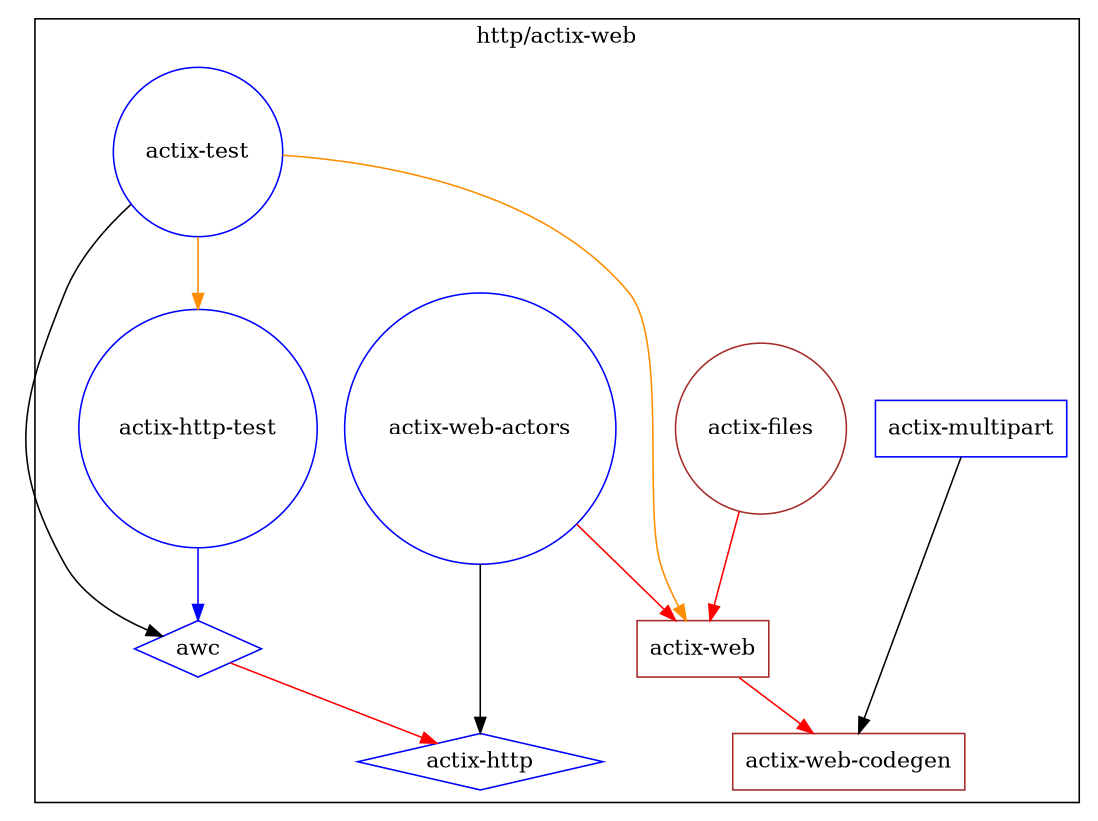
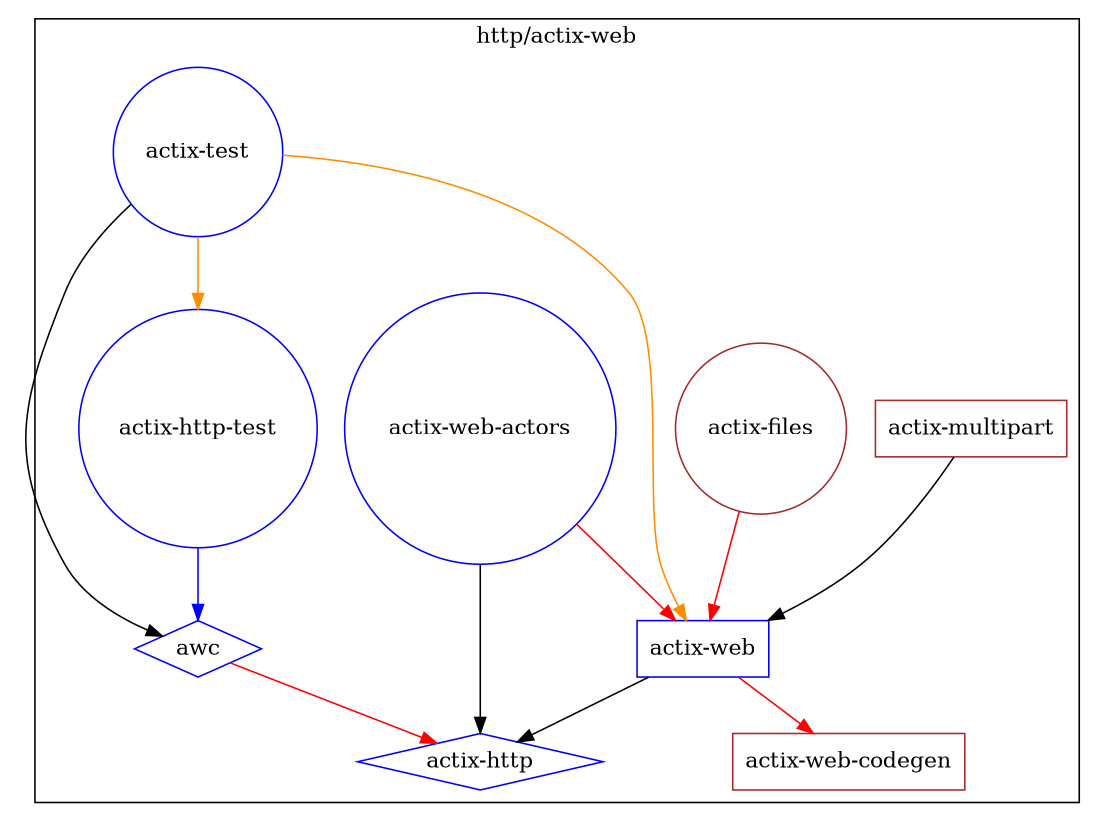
(971, 429) -> (971, 429)
(913, 588) -> (880, 548)
(703, 649) -> (703, 649)
none -> (590, 706)
